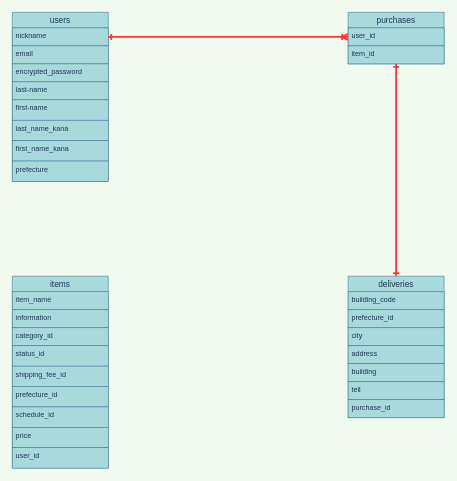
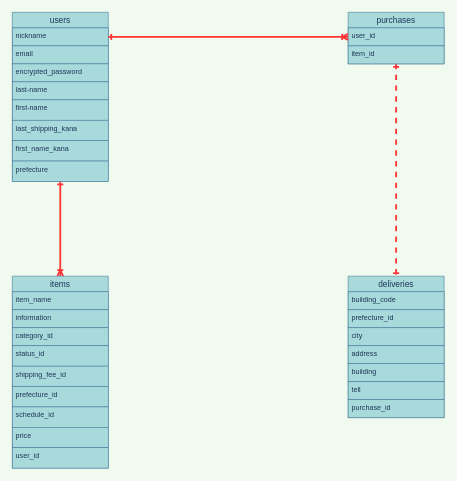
(43, 128) -> (49, 128)
(396, 171) -> (396, 171)
none -> (60, 229)
